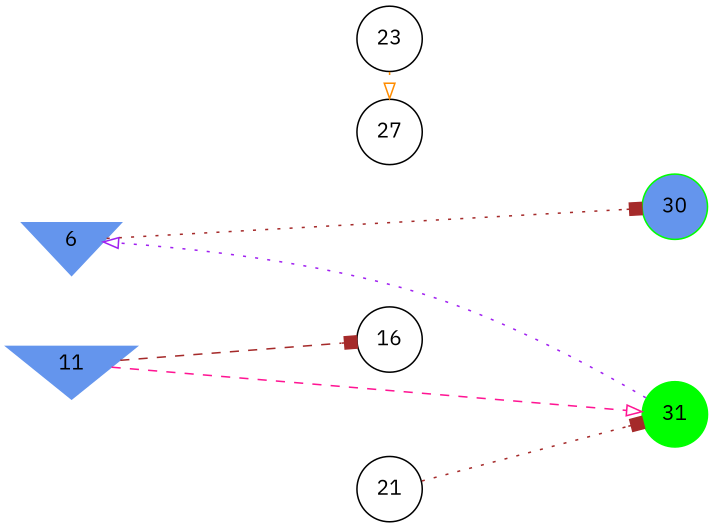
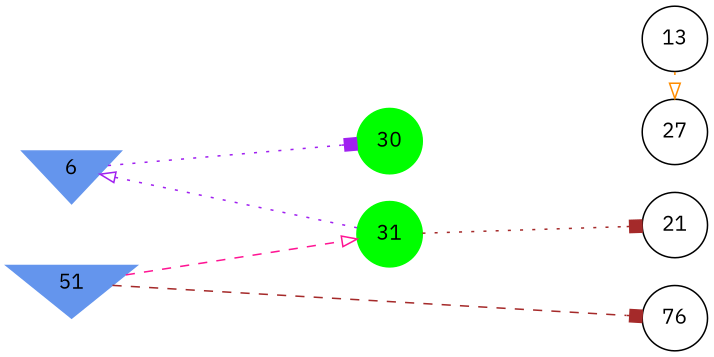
(390, 39) -> (675, 39)
(675, 207) -> (390, 141)
(366, 224) -> (225, 155)
(390, 340) -> (675, 318)
(72, 364) -> (72, 283)
(525, 454) -> (524, 230)
